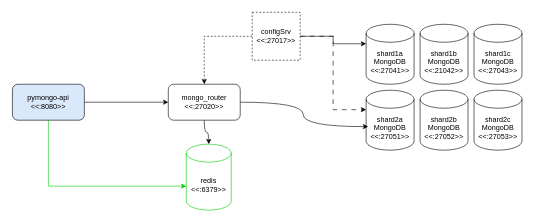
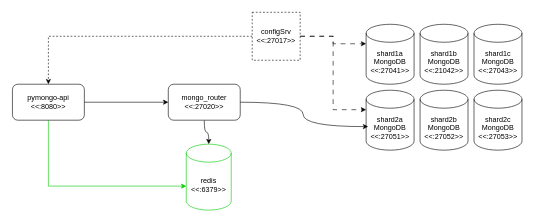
(348, 44) -> (348, 44)
(204, 78) -> (48, 57)
(48, 102) -> (48, 102)
